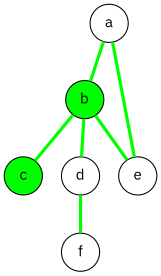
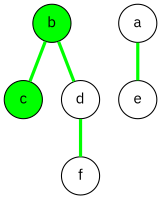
(97, 61) -> none
(111, 138) -> none
